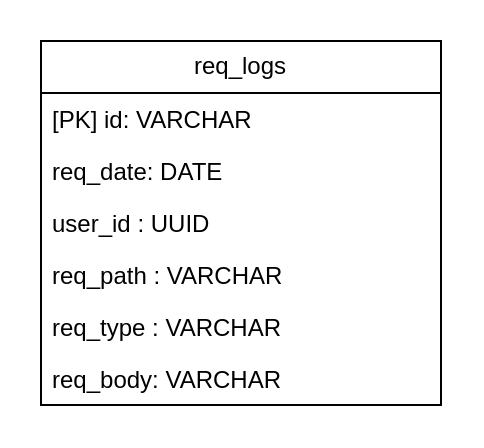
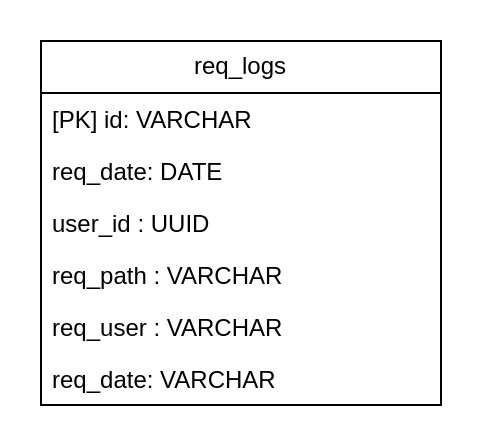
(165, 329) -> (165, 329)
(161, 381) -> (161, 381)
